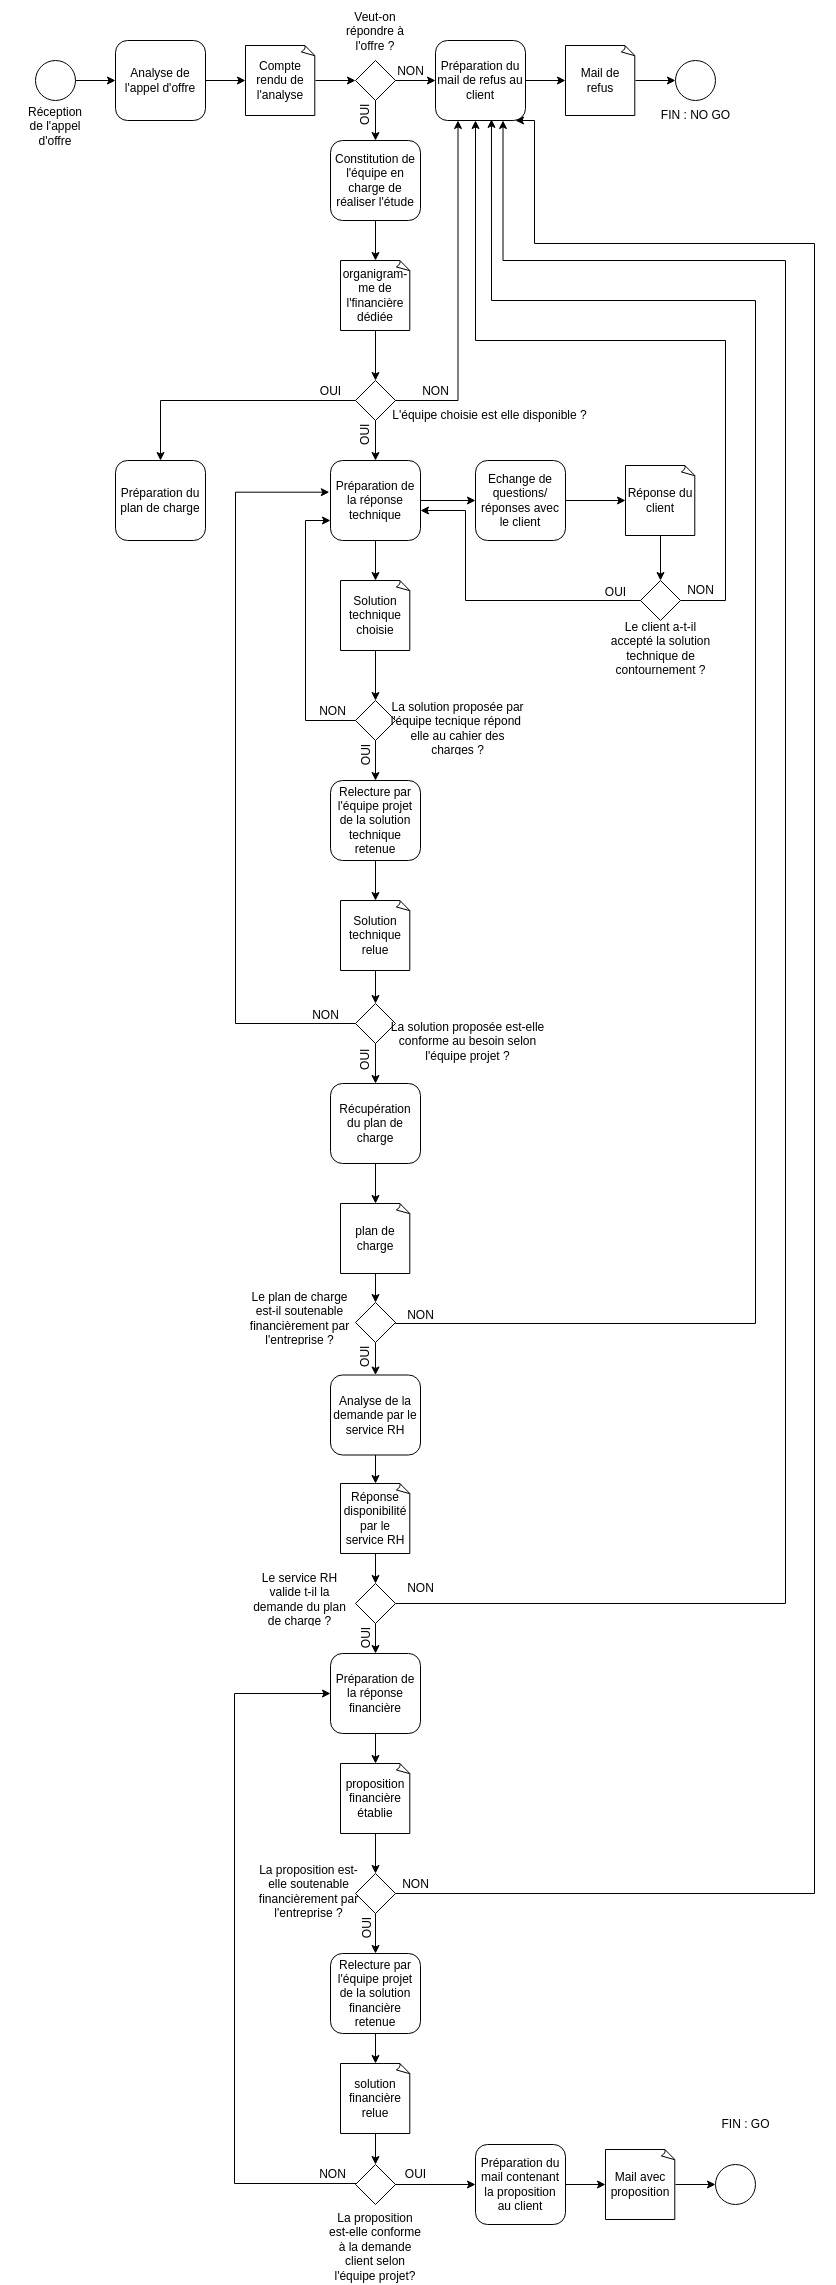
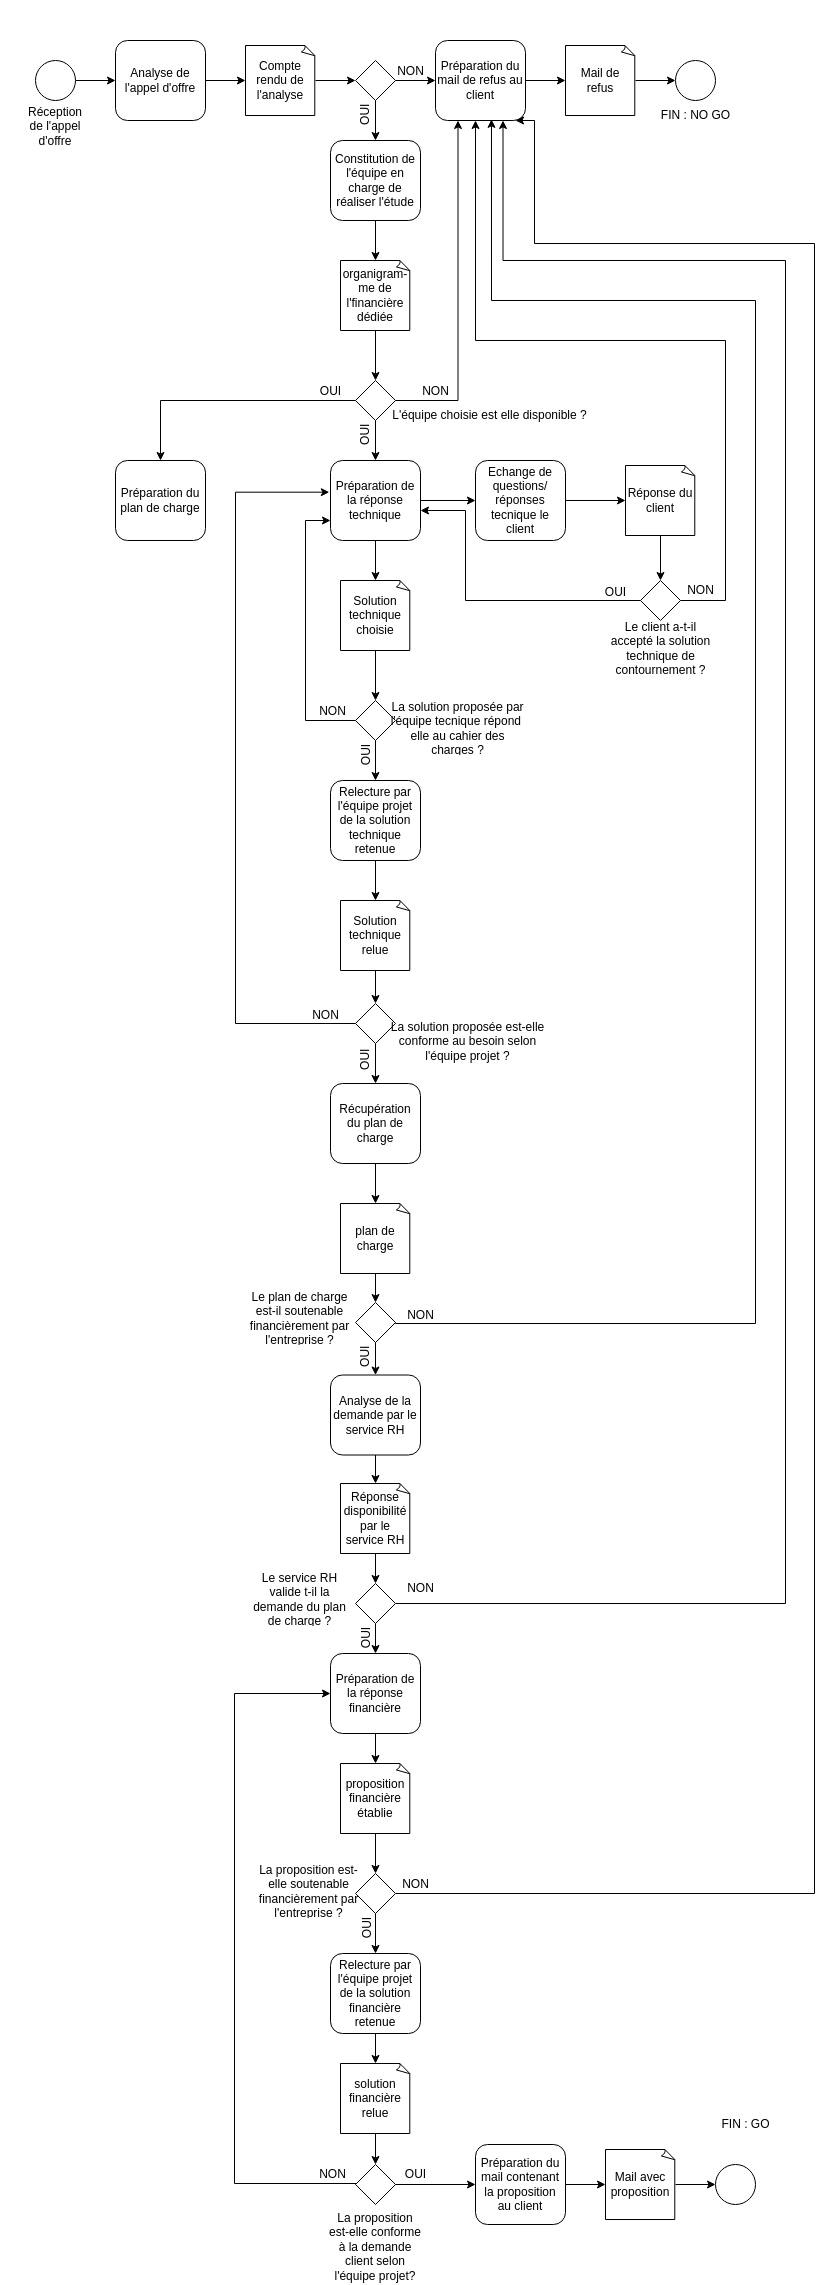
(376, 36) -> none
(521, 501) -> (521, 501)
